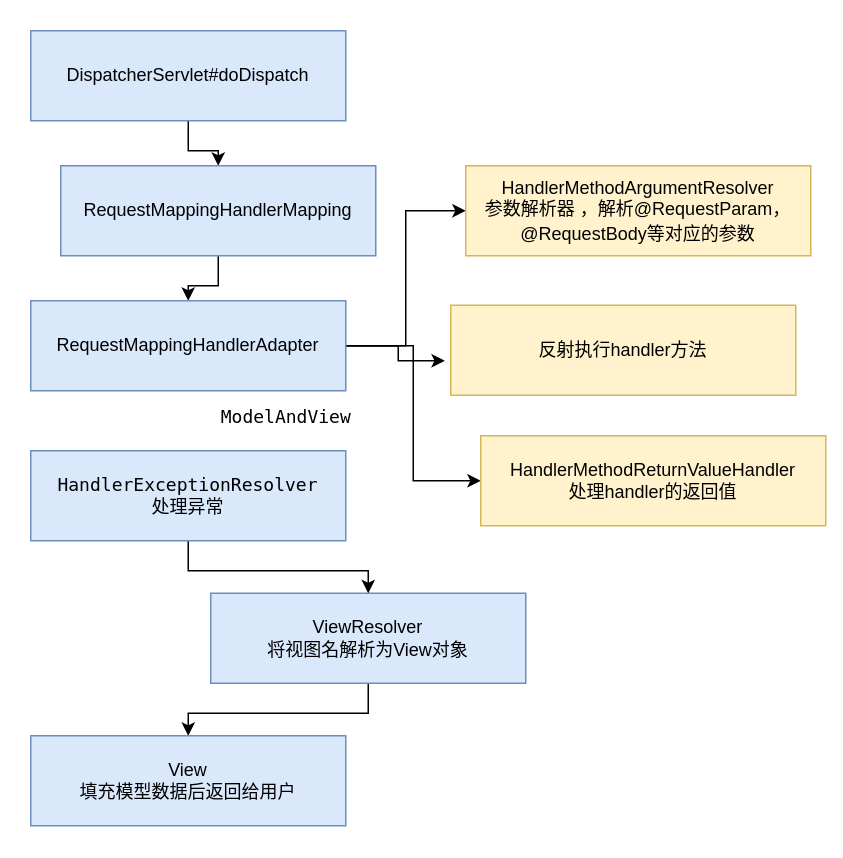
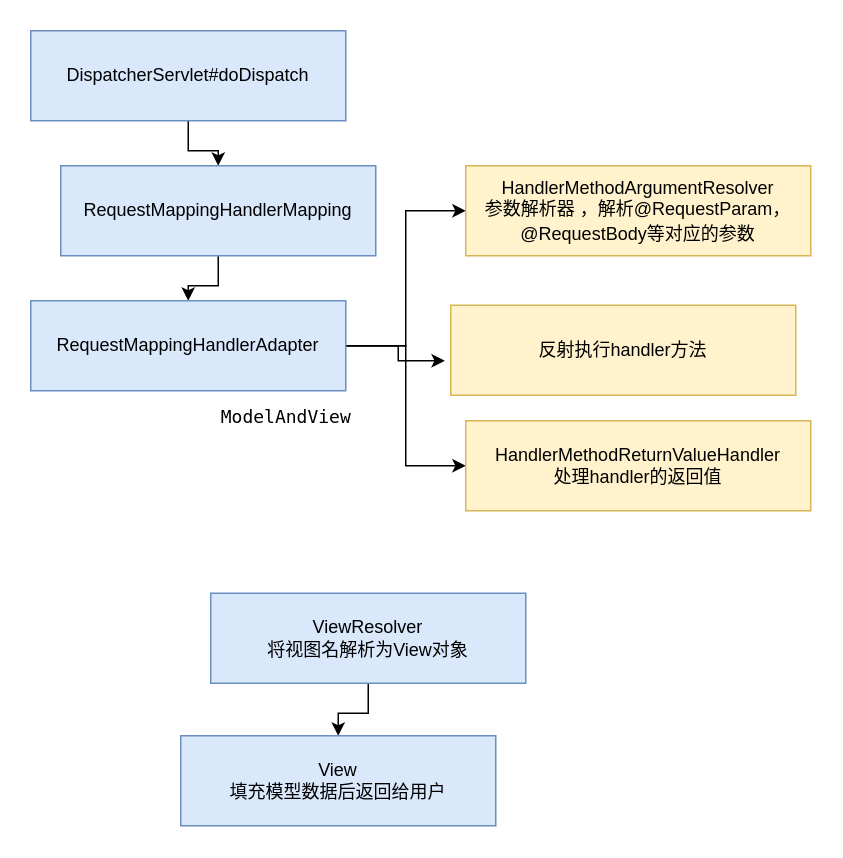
(653, 481) -> (638, 466)
(188, 496) -> none
(269, 571) -> none
(188, 781) -> (338, 781)
